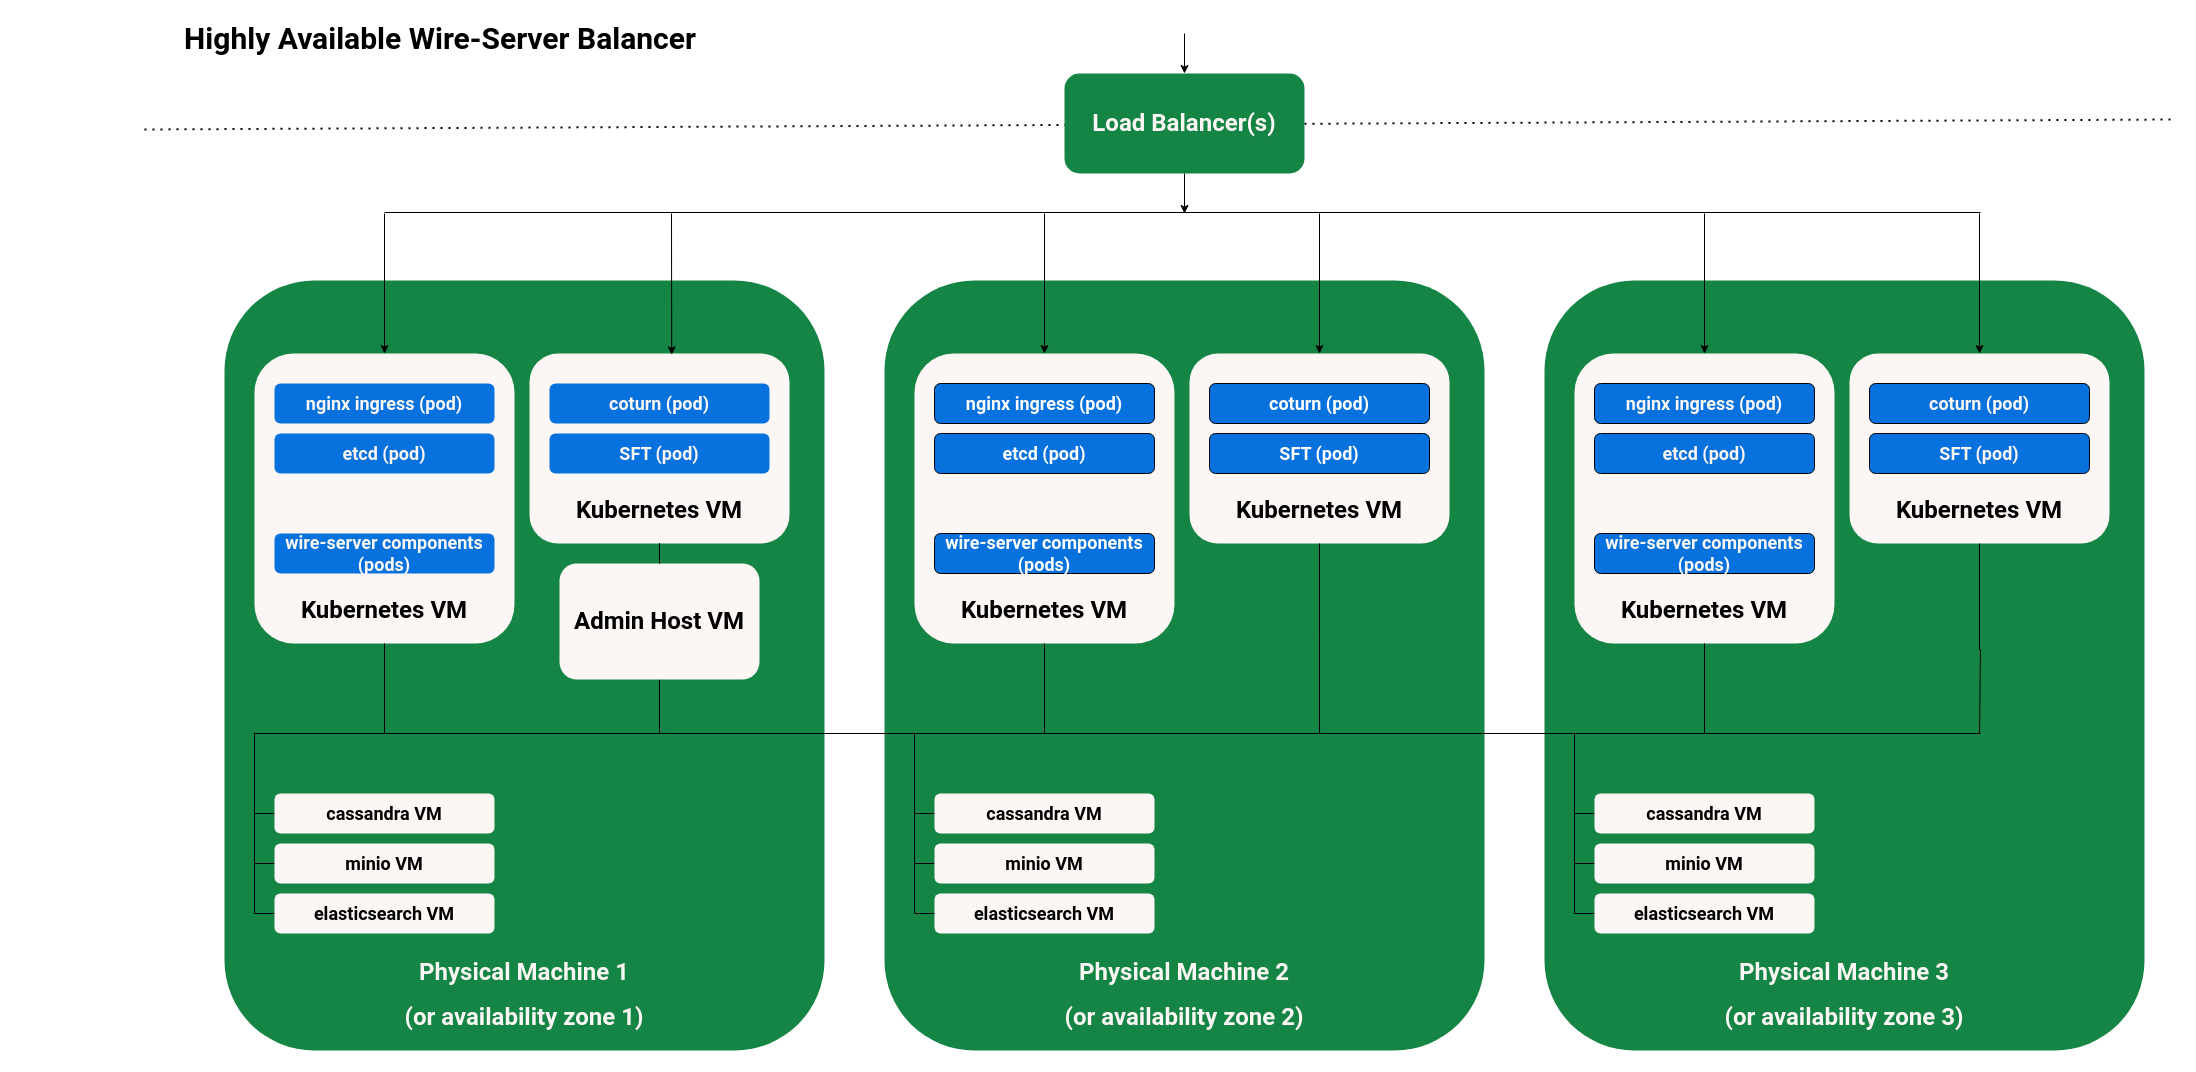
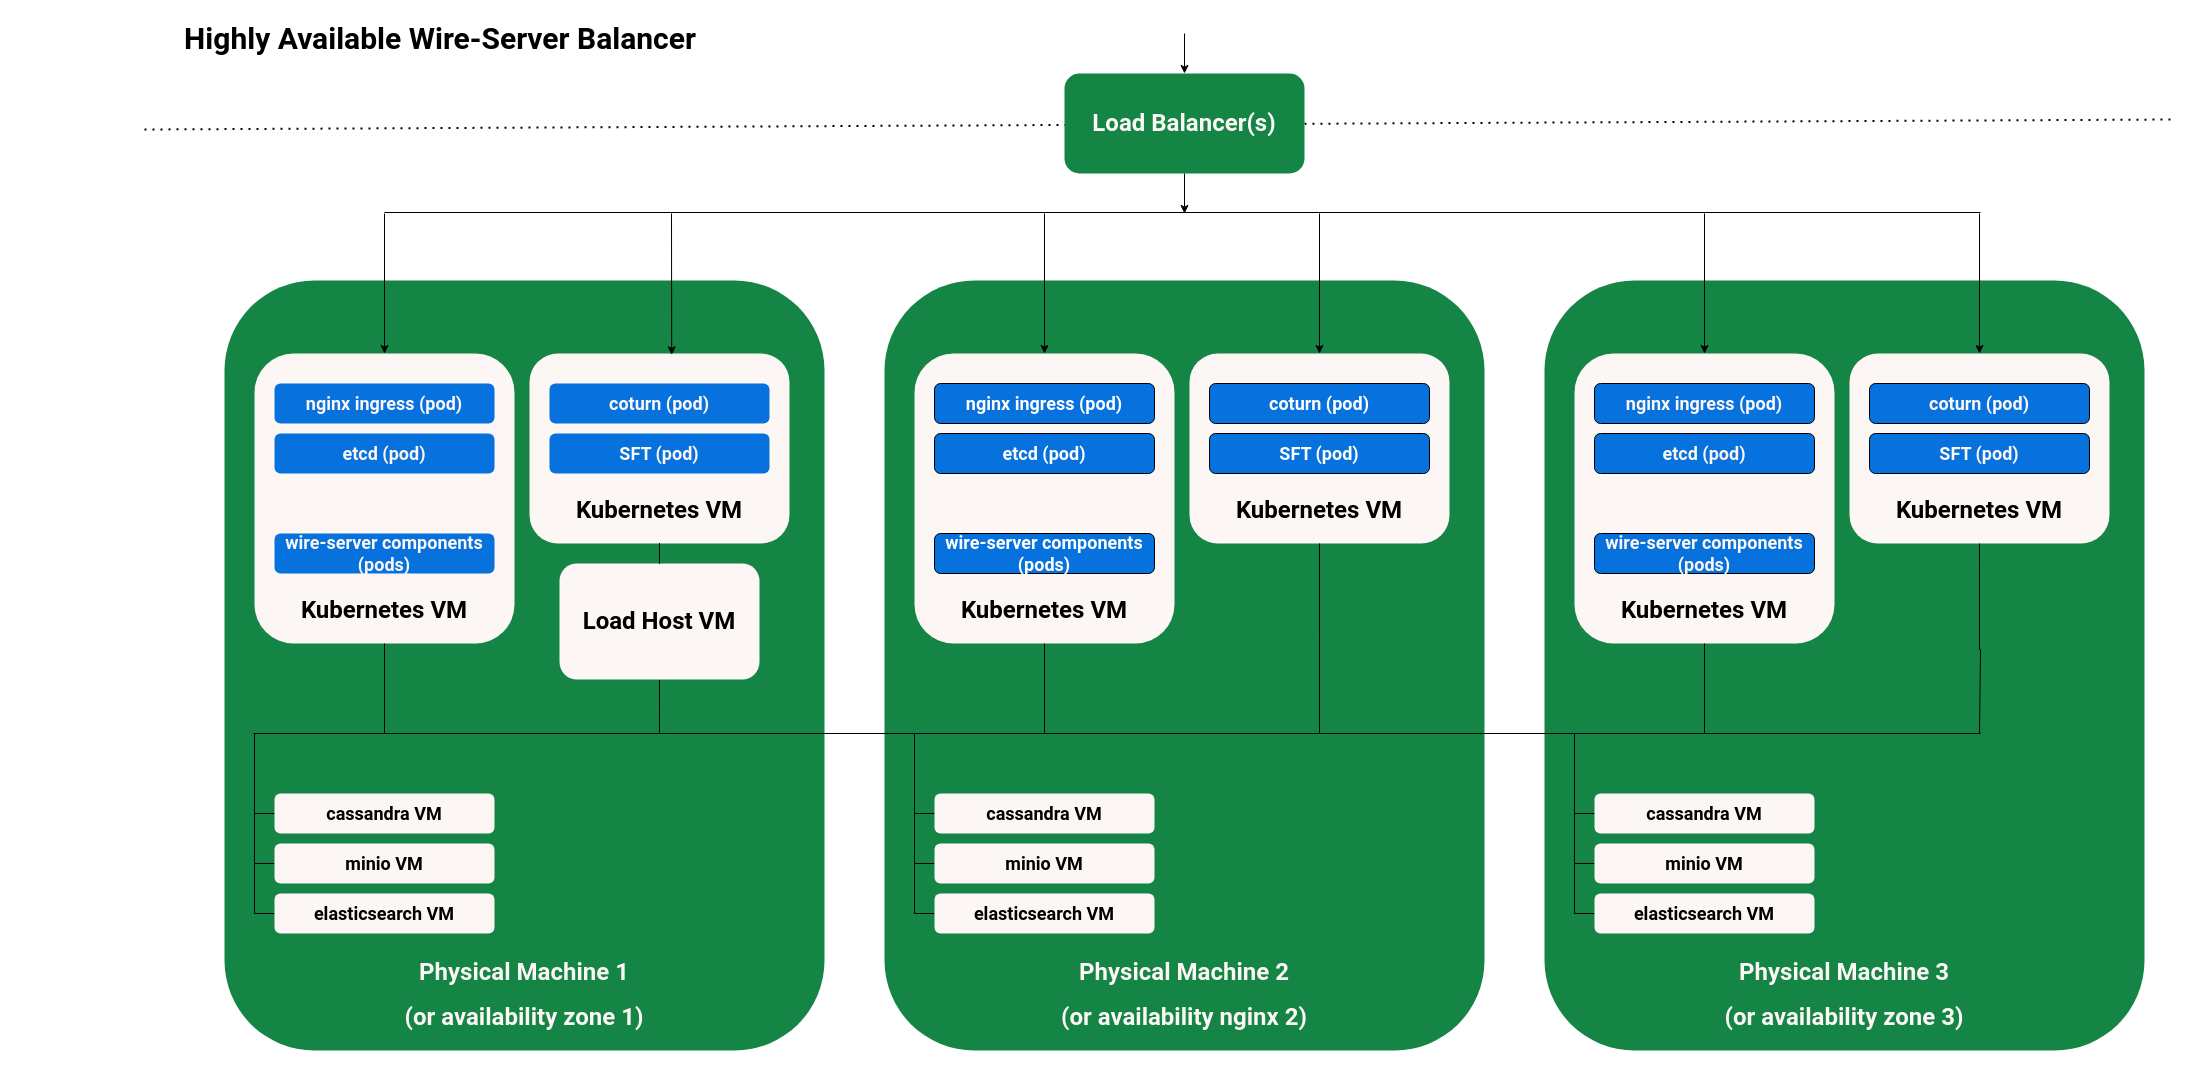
(660, 622) -> (660, 622)
(1185, 1033) -> (1185, 1033)
